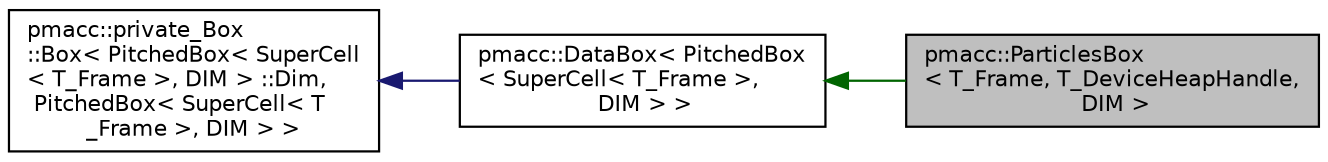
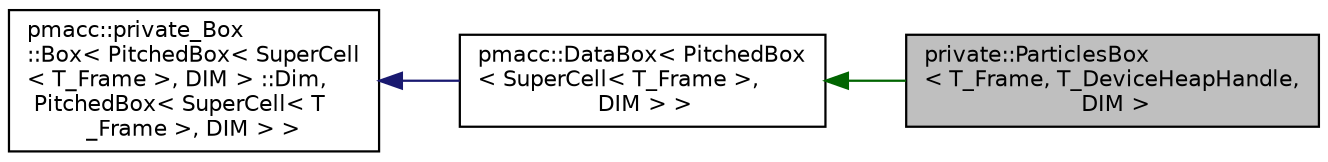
(1113, 81) -> (1113, 81)
